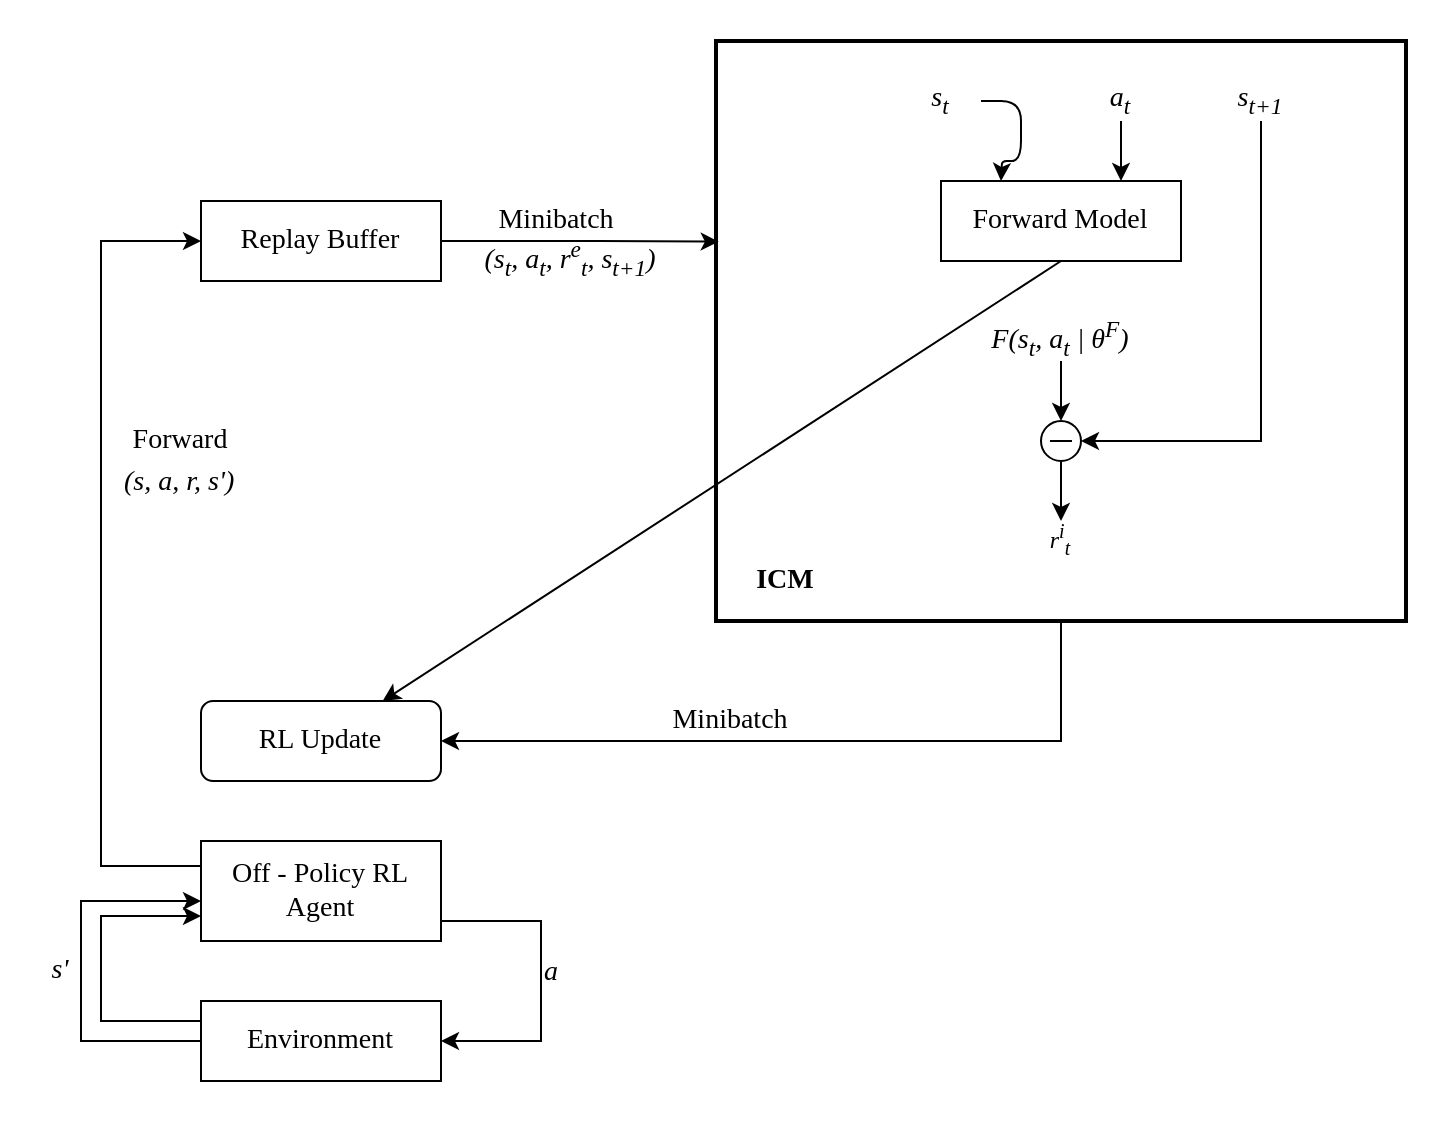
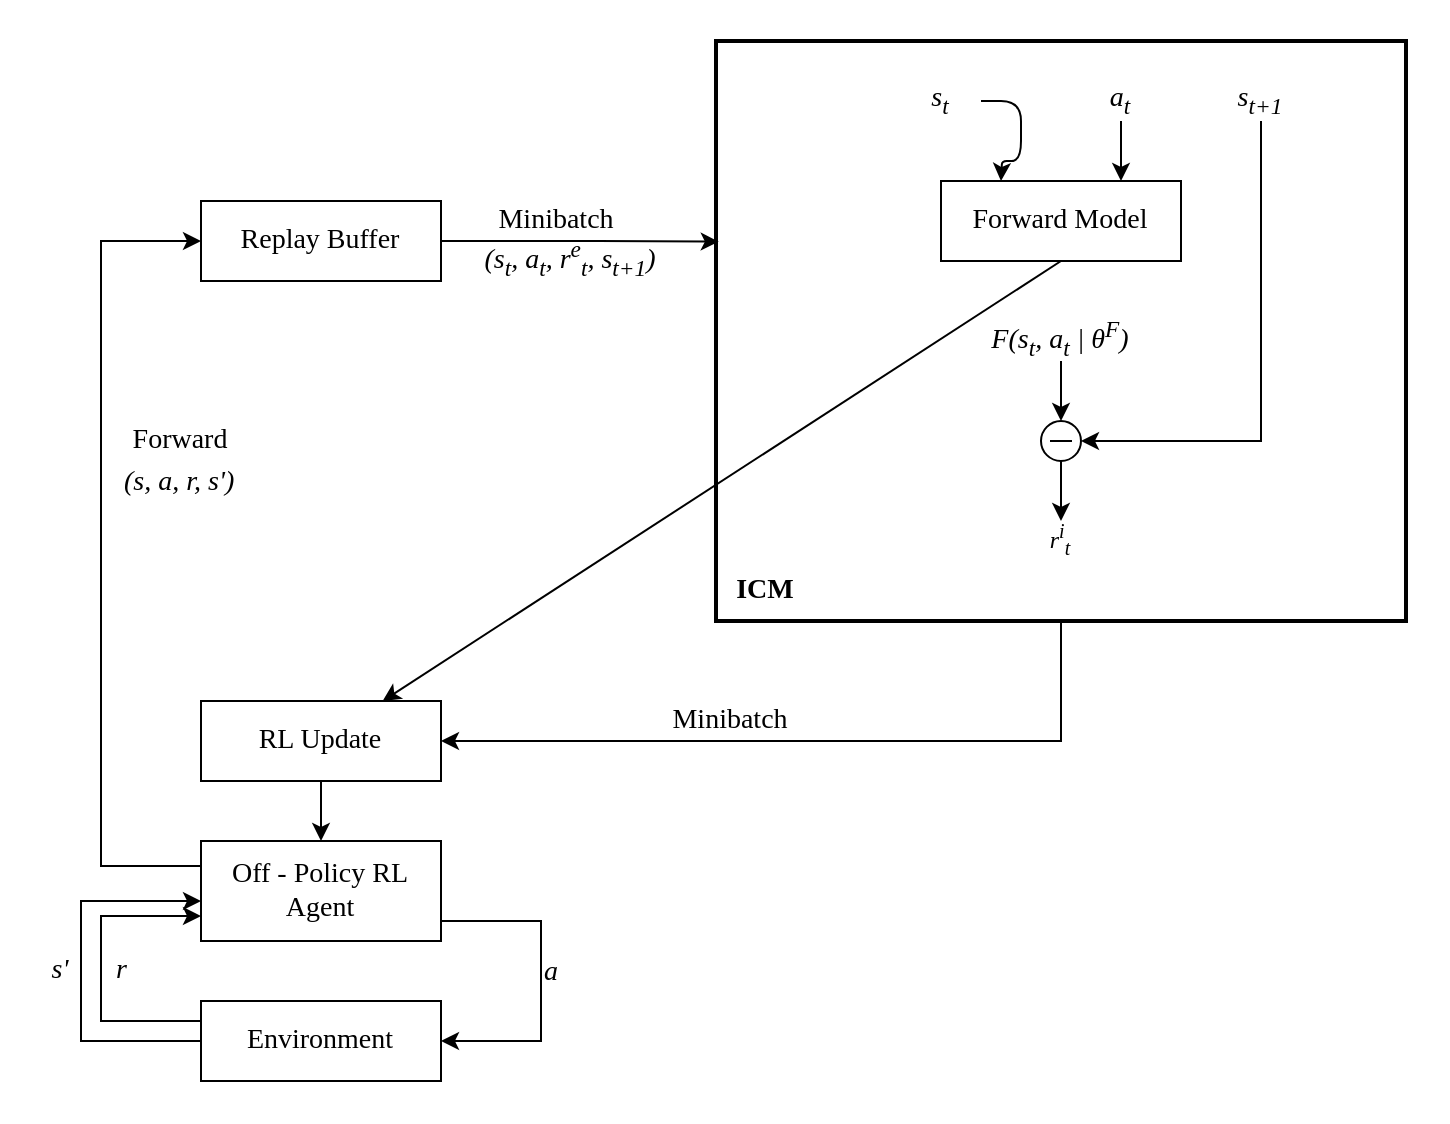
(786, 581) -> (766, 591)
(321, 741) -> (321, 741)
none -> (321, 818)
none -> (133, 971)
